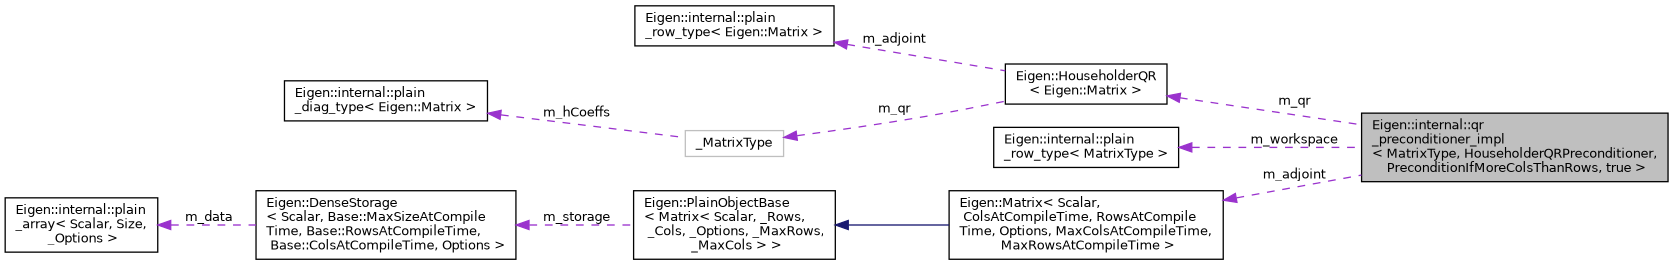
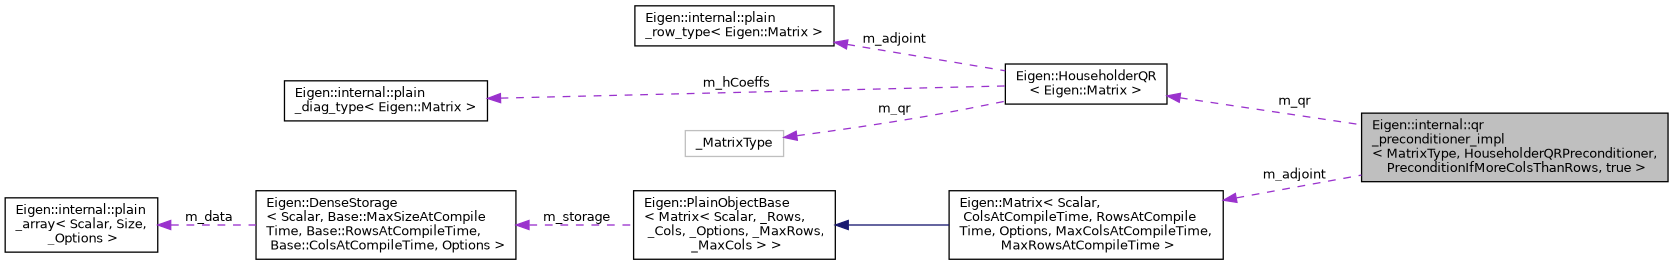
(593, 126) -> (753, 92)
(1086, 147) -> none
